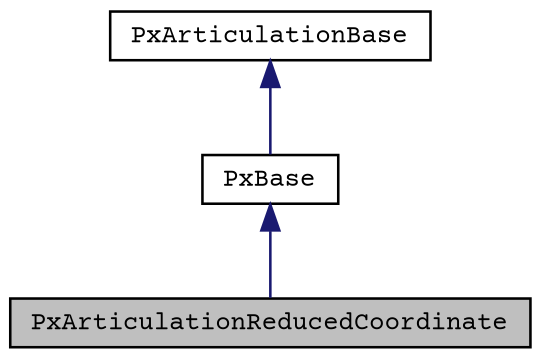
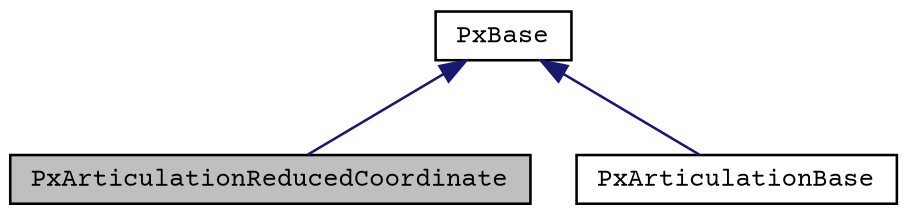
(270, 121) -> (631, 114)
